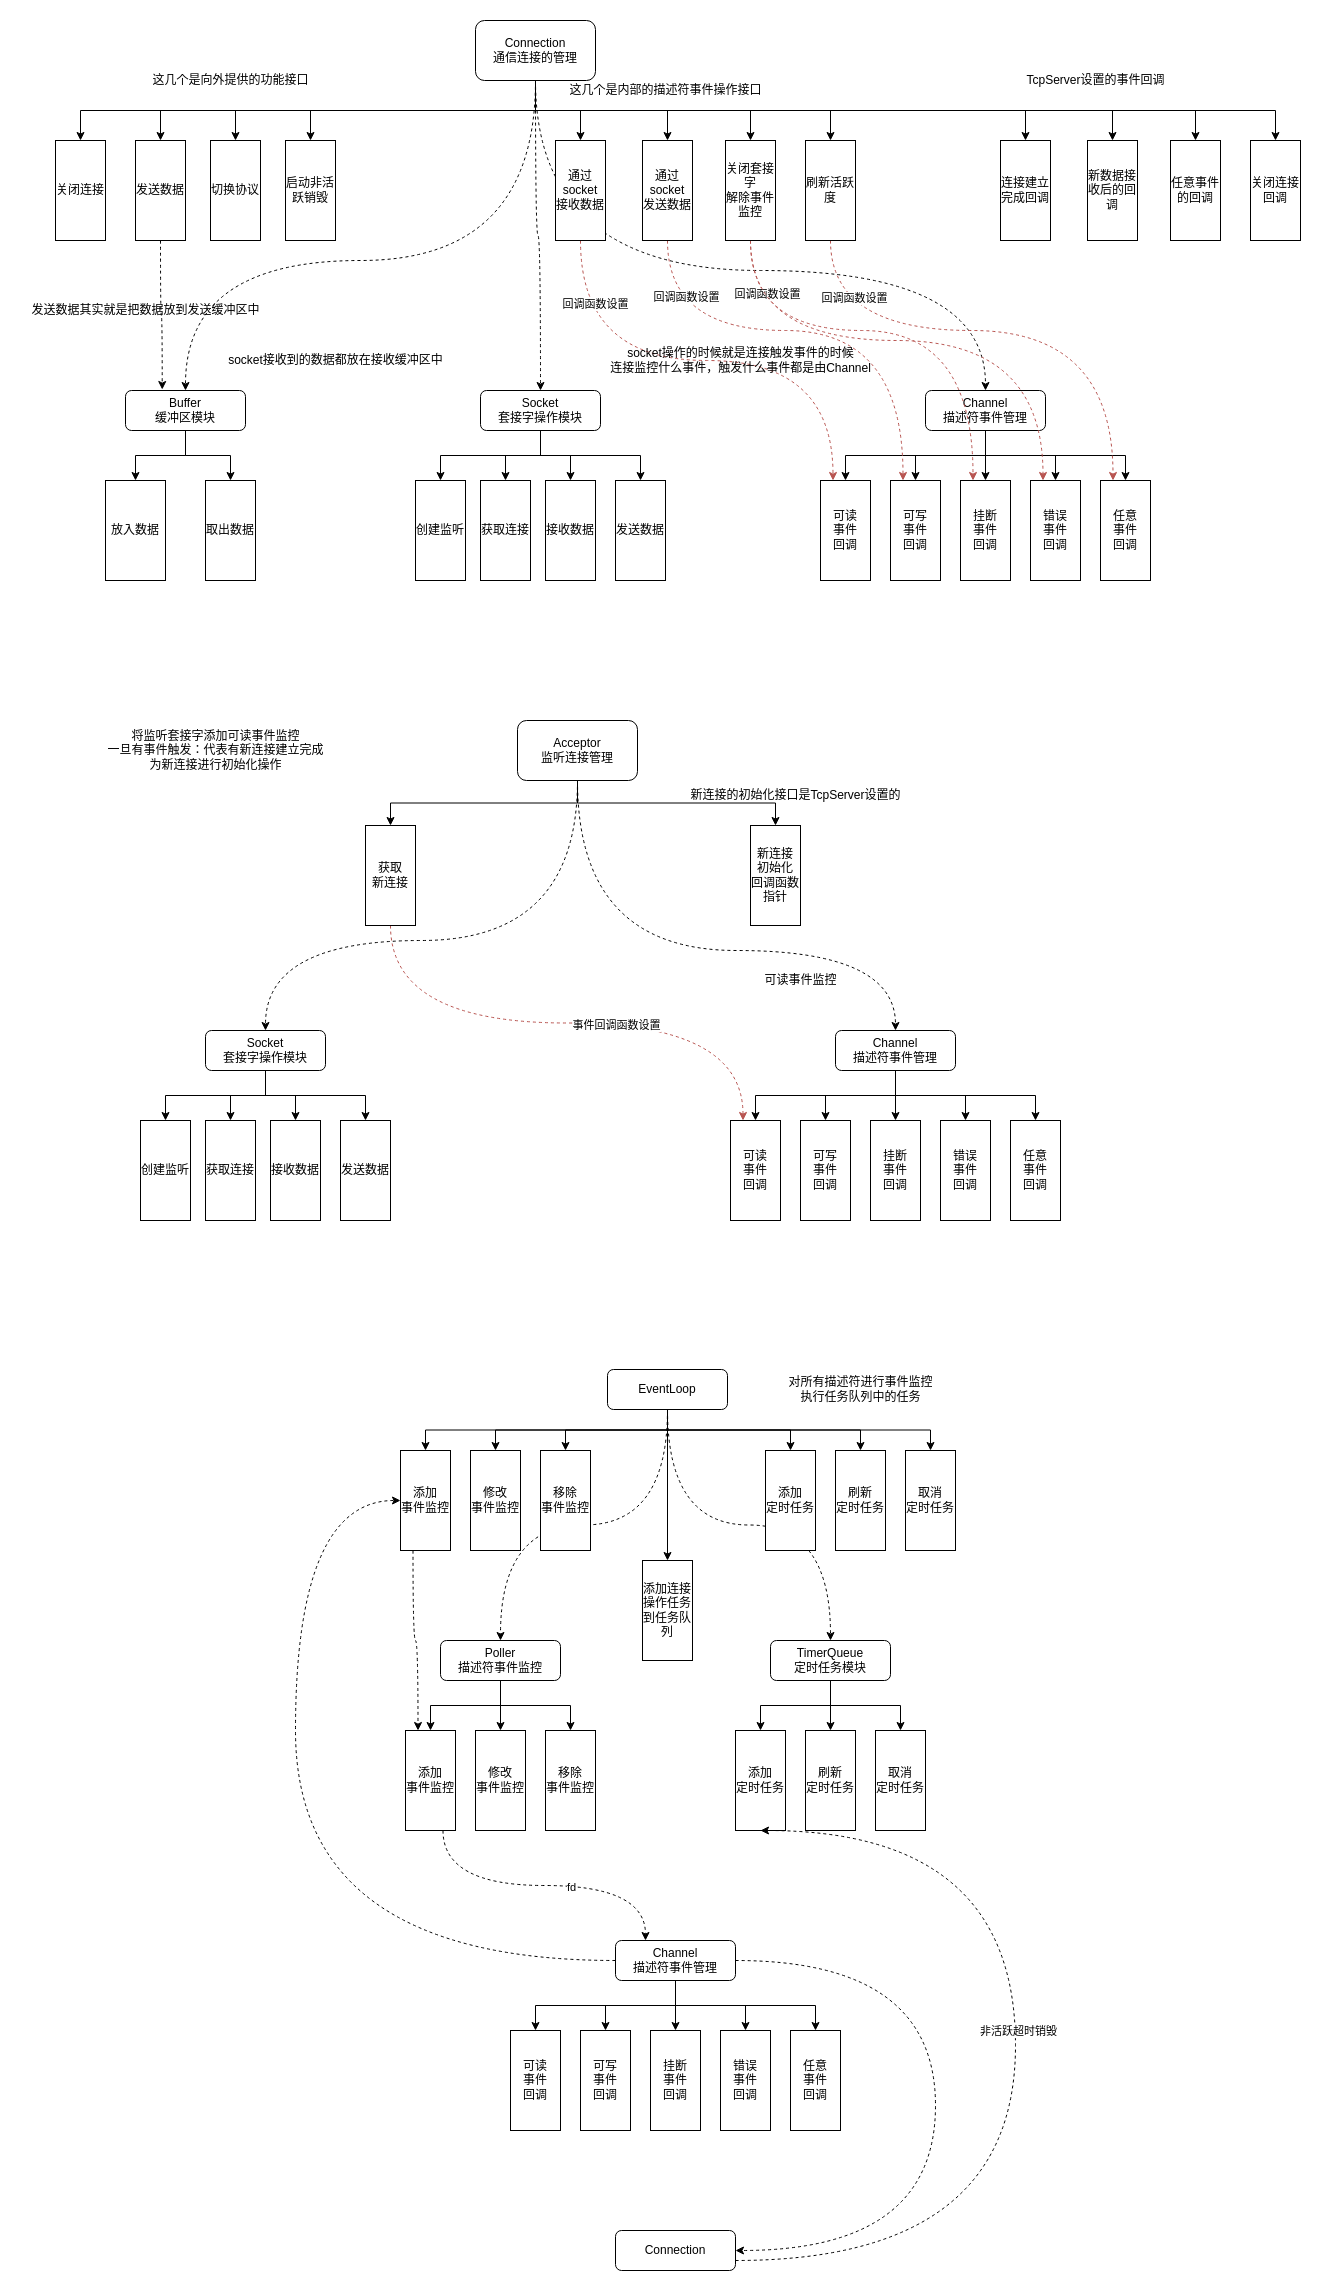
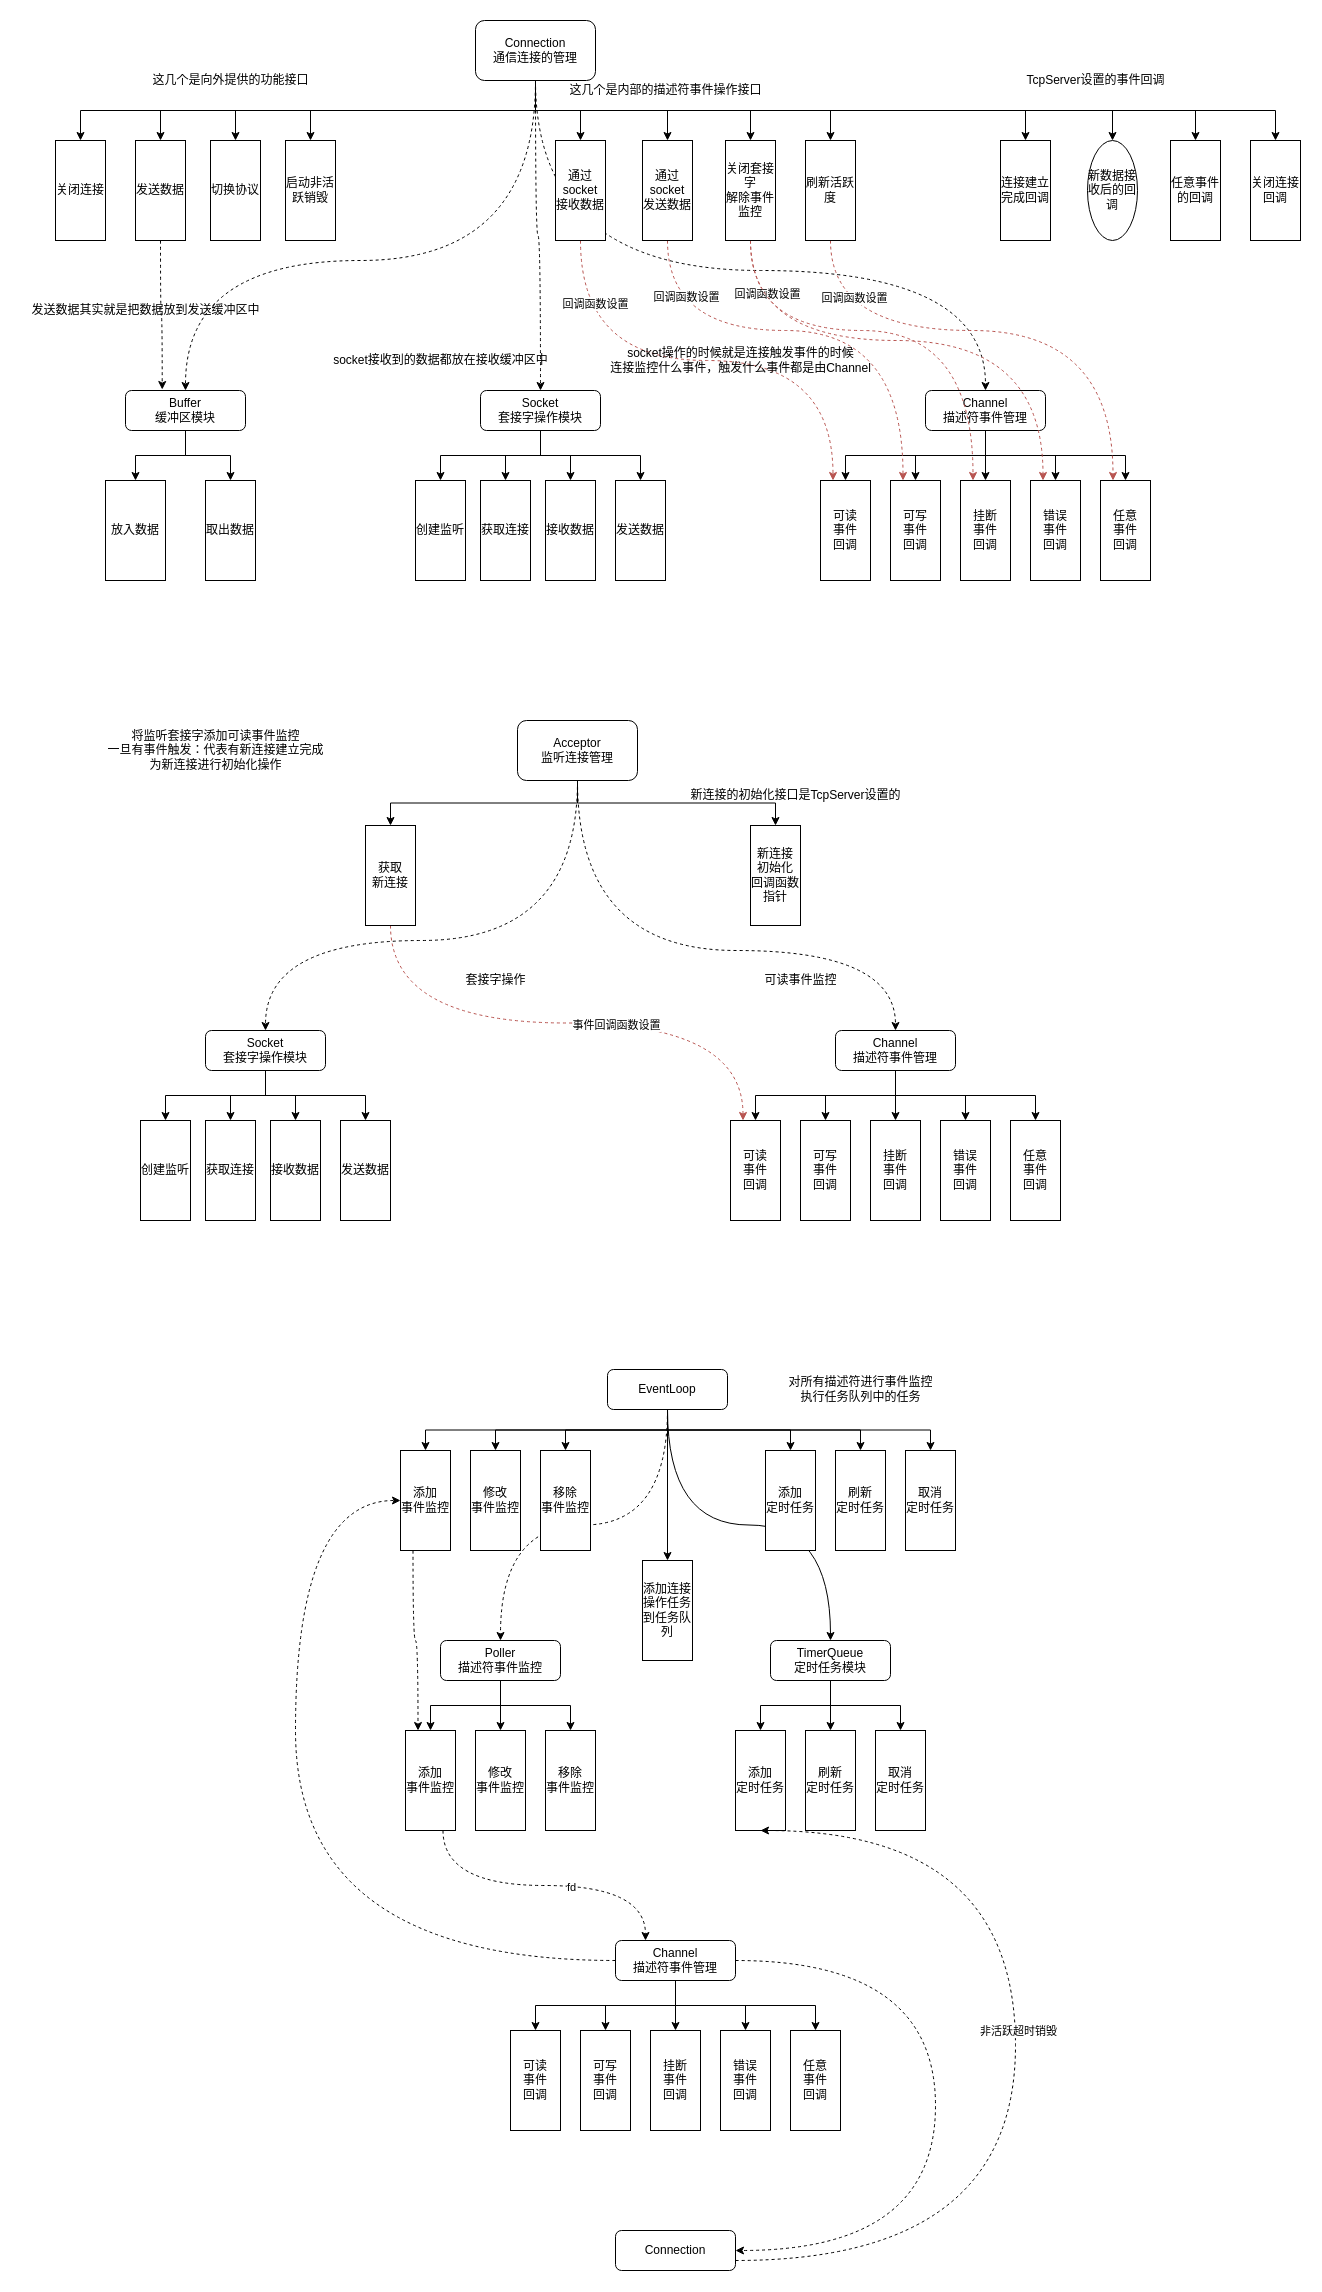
(1113, 191) -> (1113, 191)
(336, 361) -> (441, 361)
none -> (496, 981)
(694, 1503) -> (694, 1503)
